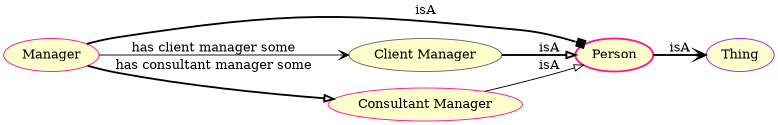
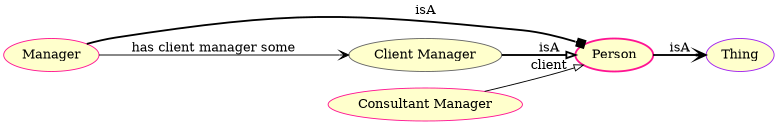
(549, 66) -> (549, 66)
(205, 86) -> none
